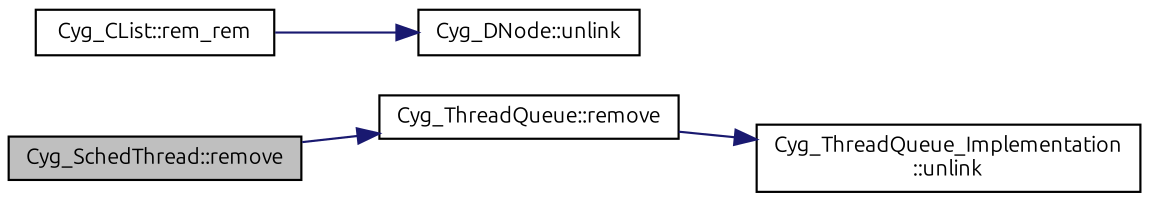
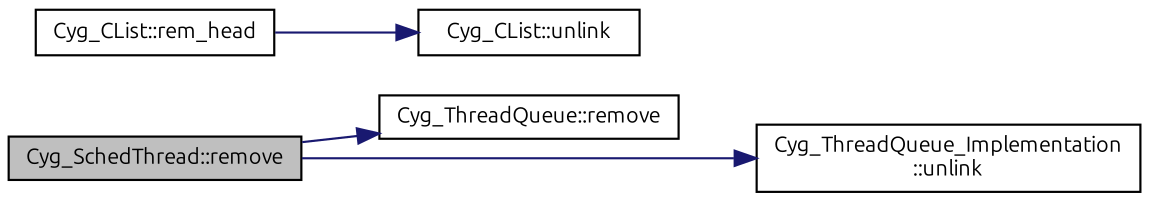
(155, 33) -> (155, 33)
(529, 33) -> (529, 33)
(707, 134) -> (518, 158)
